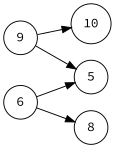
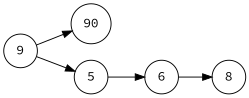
(91, 24) -> (91, 24)
(51, 91) -> (122, 77)
